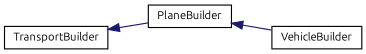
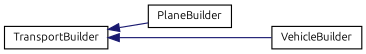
(257, 28) -> (195, 38)
